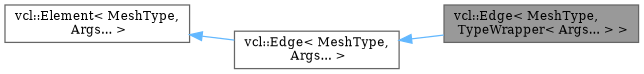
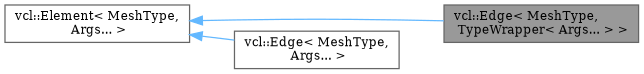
(428, 37) -> (323, 19)
